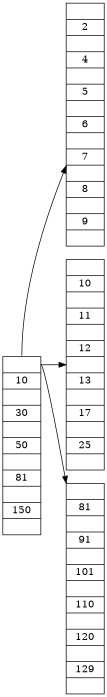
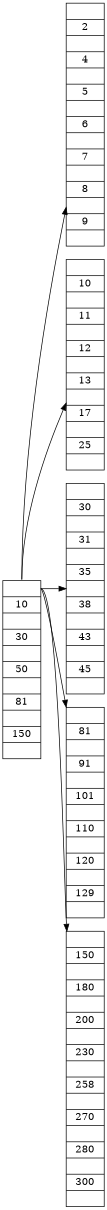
none -> (85, 589)
none -> (85, 1069)
